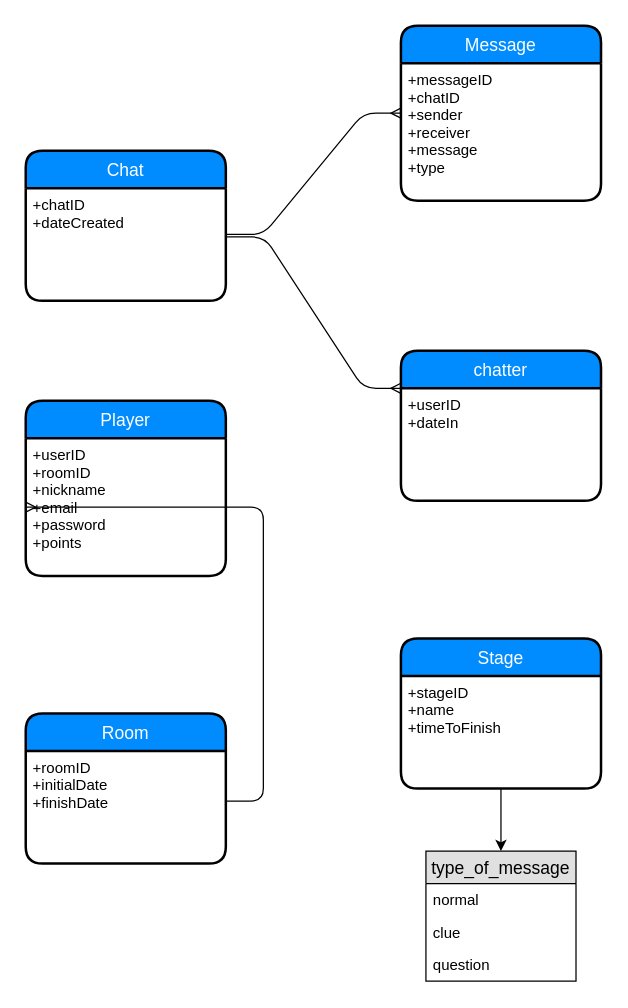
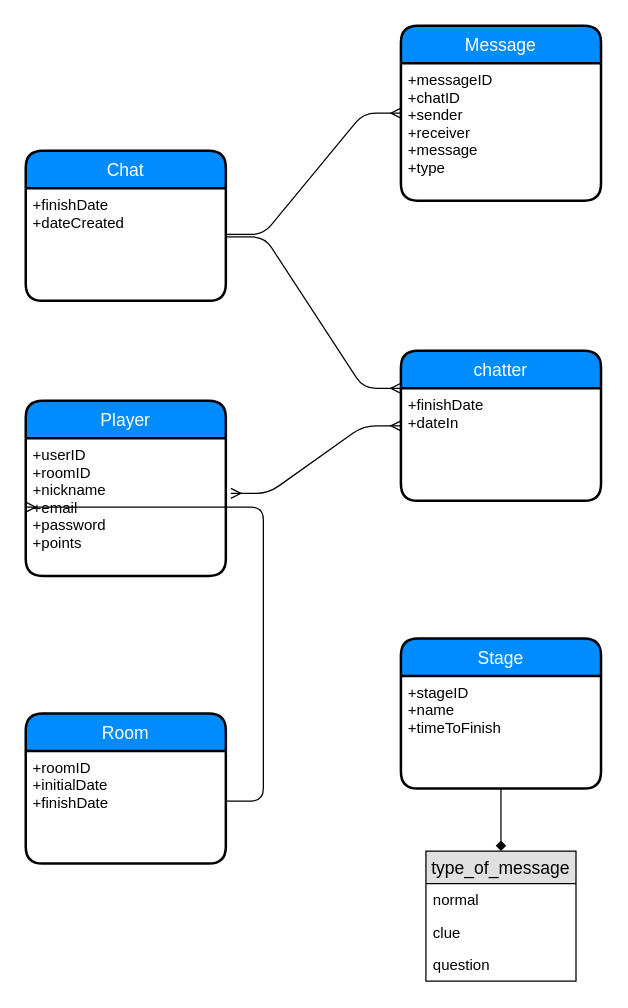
(62, 205) -> (75, 205)
(437, 405) -> (450, 405)
none -> (314, 460)
(501, 841) -> (501, 840)
